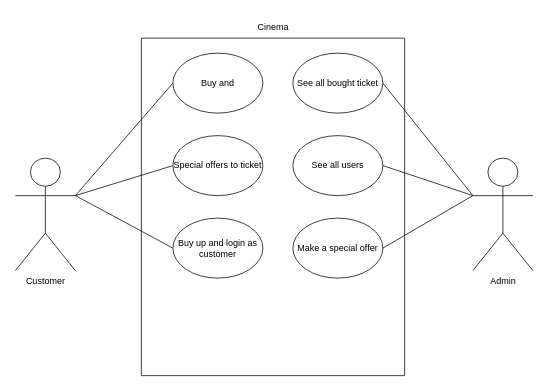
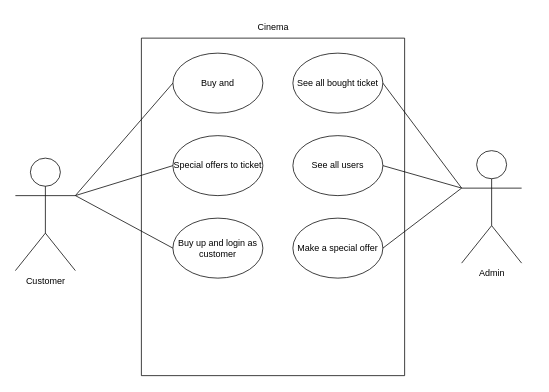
(503, 214) -> (492, 207)
